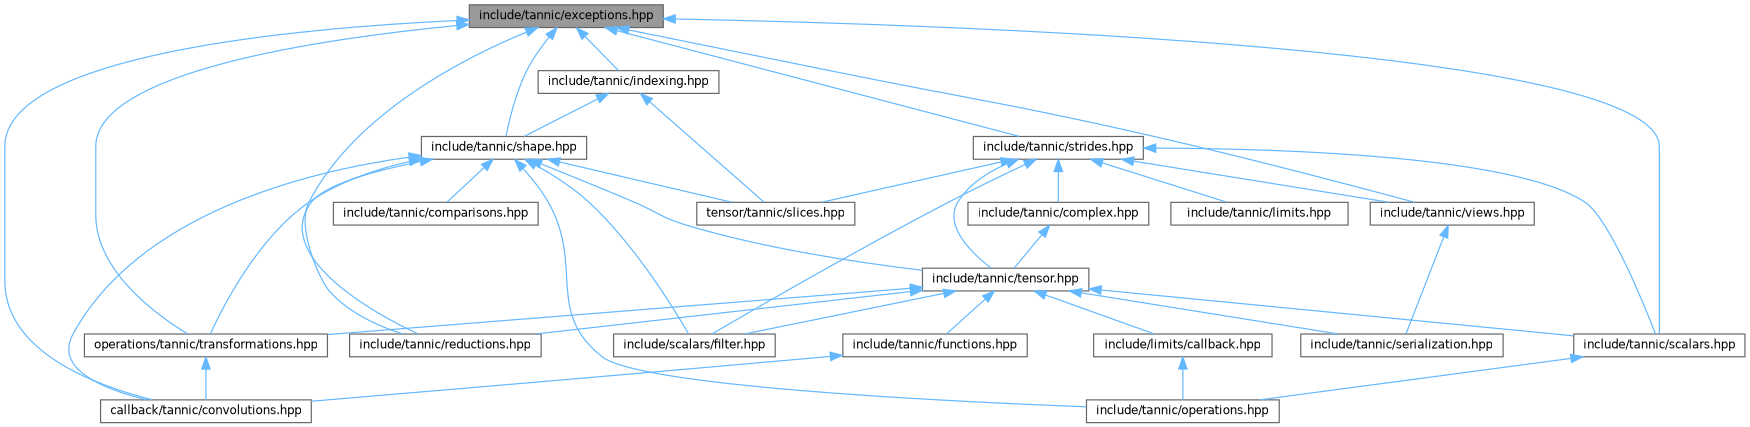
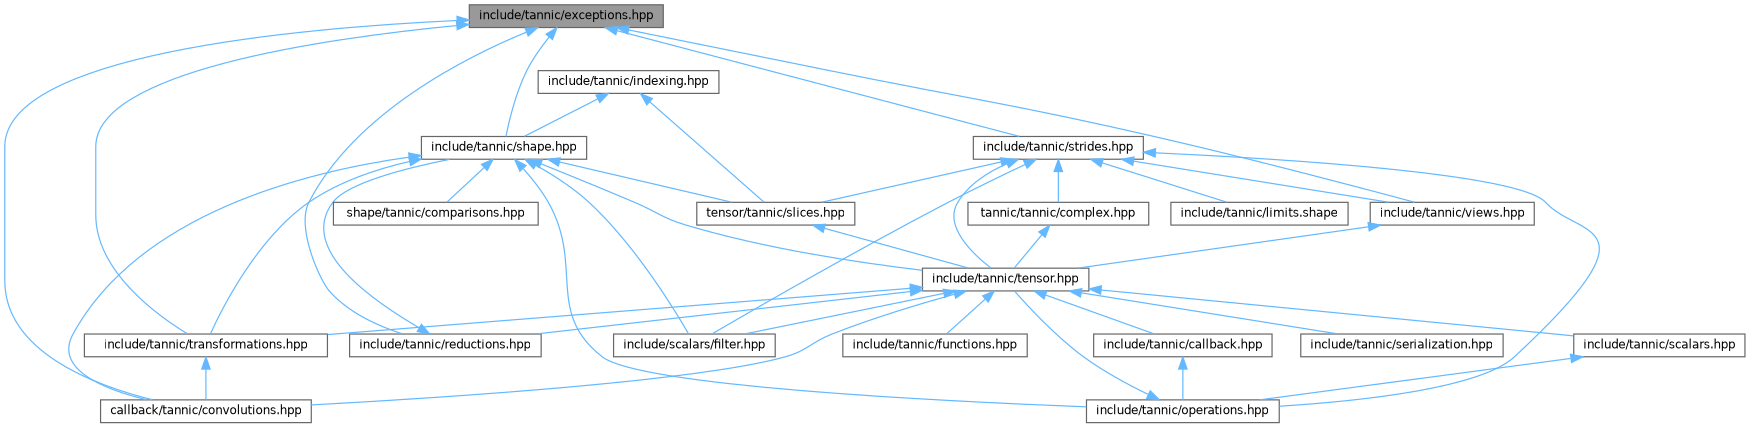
(1271, 48) -> none
(602, 54) -> none
(1448, 164) -> (1570, 219)
(436, 214) -> (436, 214)
(1058, 214) -> (1058, 214)
(1259, 214) -> (1259, 214)
none -> (896, 248)
(328, 275) -> (325, 222)
(1425, 285) -> (1223, 247)
(206, 345) -> (206, 345)
(1183, 345) -> (1183, 345)
none -> (1075, 351)
(571, 379) -> (639, 380)
